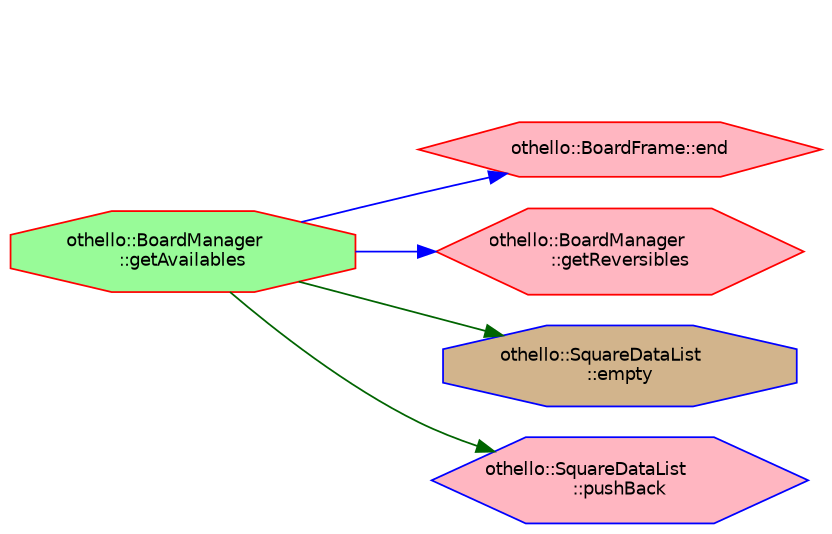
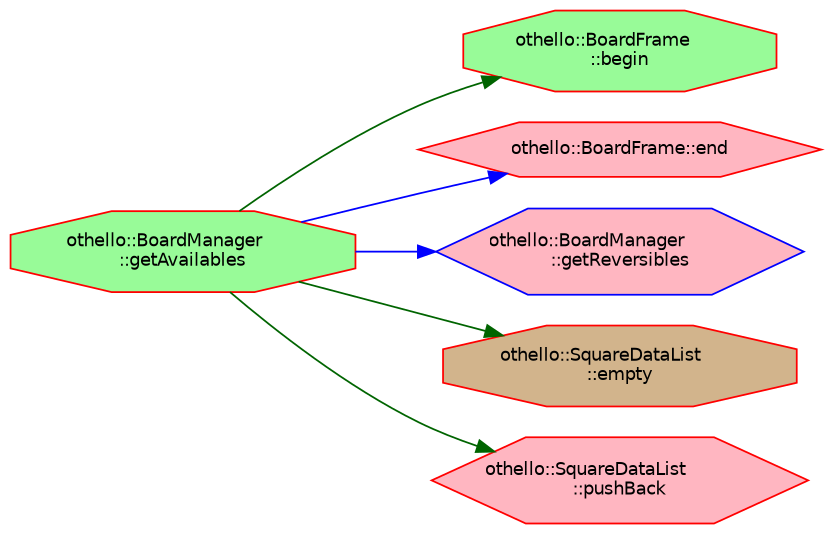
none -> (620, 51)
(620, 252) -> (620, 252)
(620, 366) -> (620, 366)
(620, 480) -> (620, 480)
